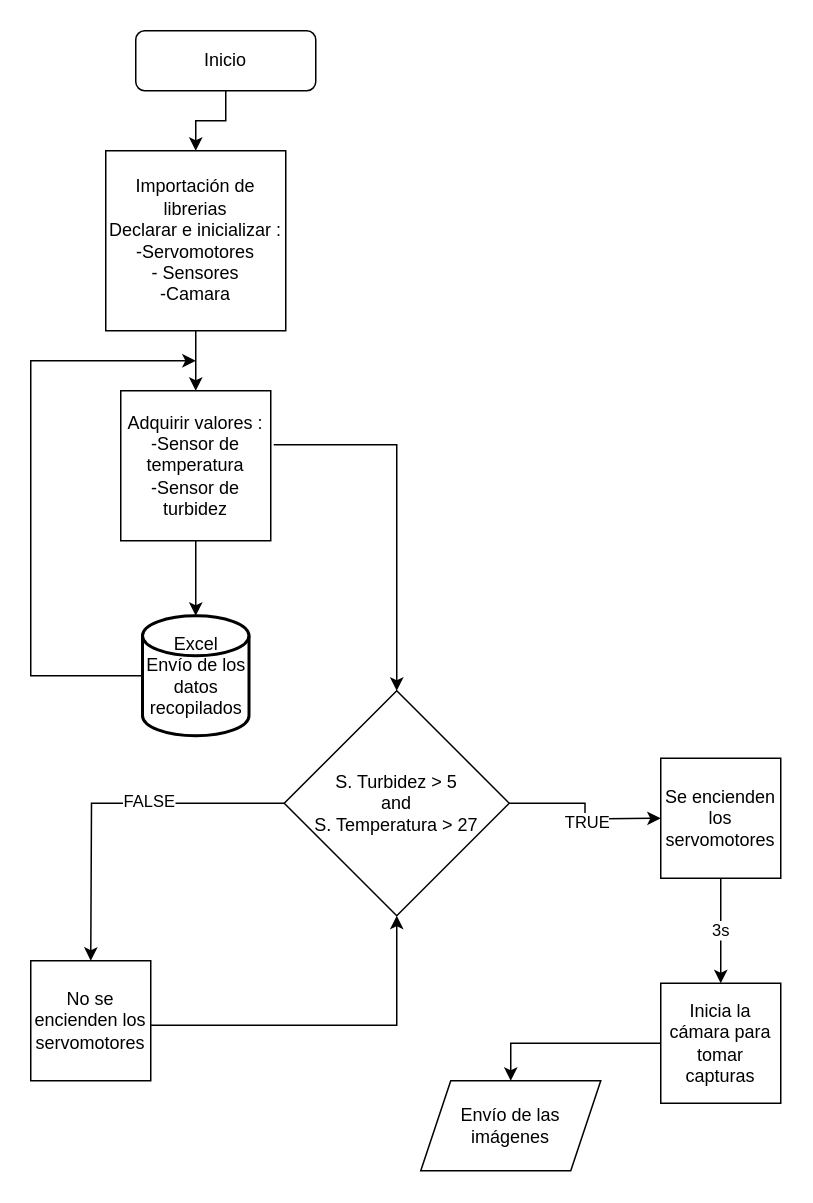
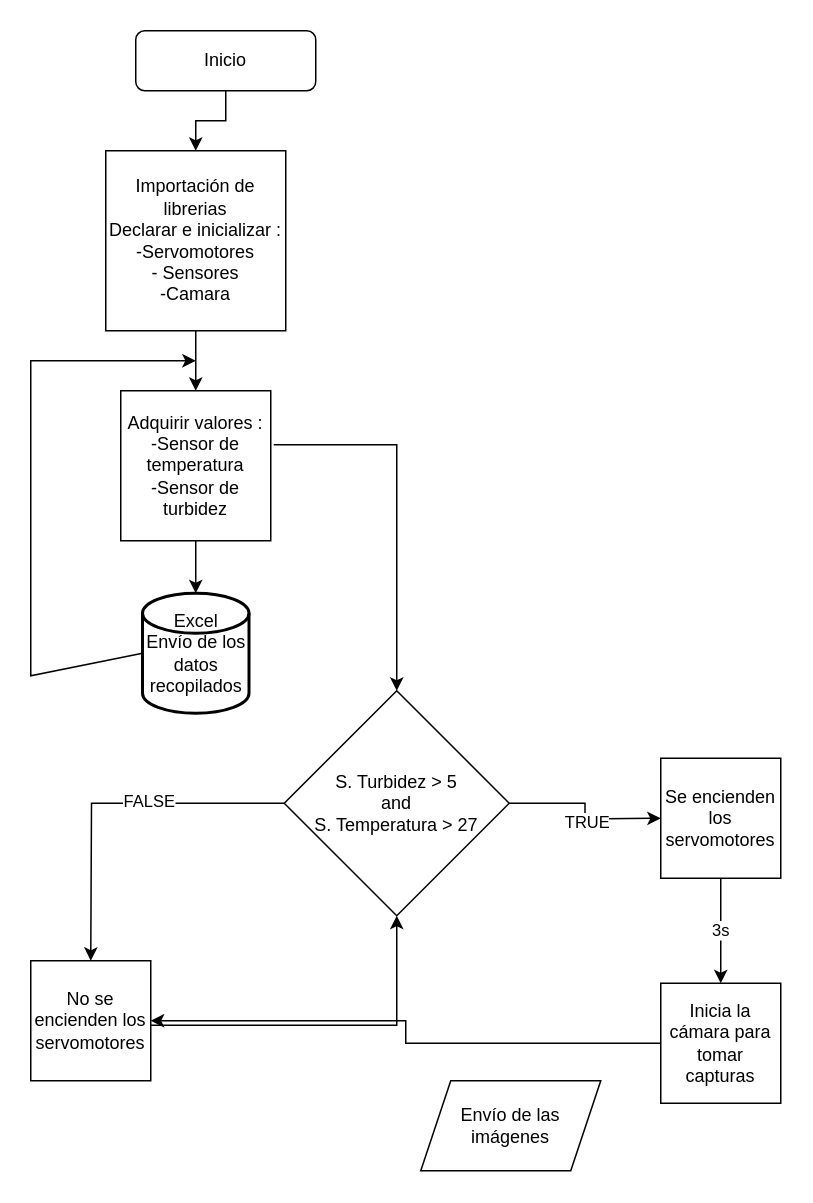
(196, 676) -> (196, 653)
(511, 1056) -> (348, 1021)
